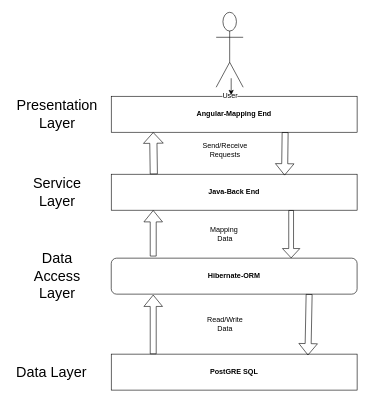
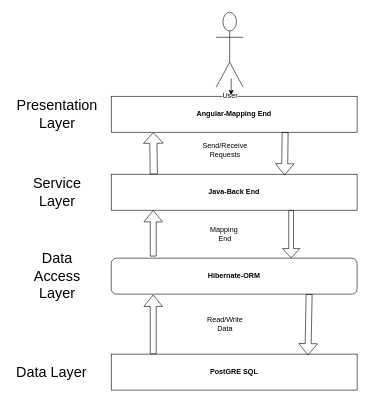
(225, 234) -> (225, 234)
